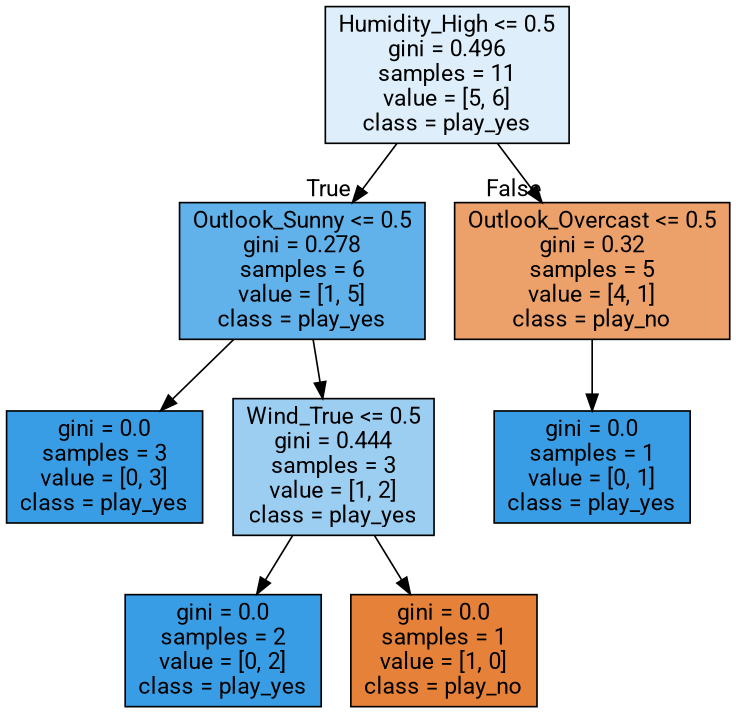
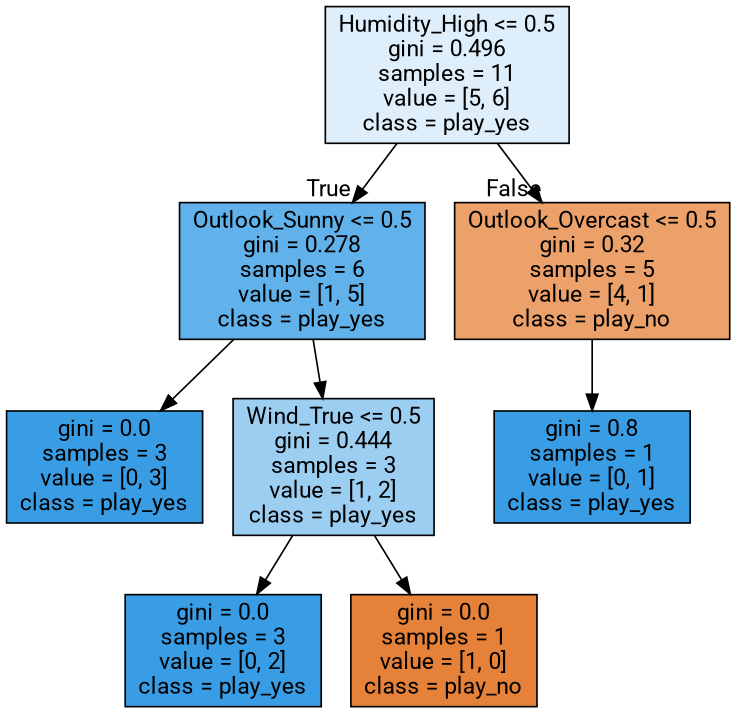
(592, 467) -> (592, 467)
(223, 651) -> (223, 651)
